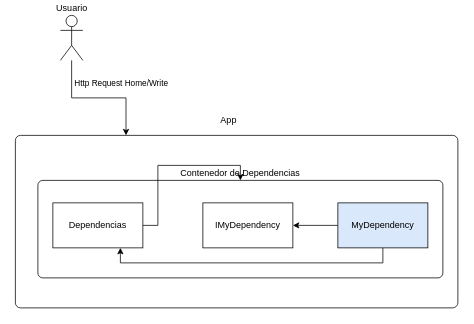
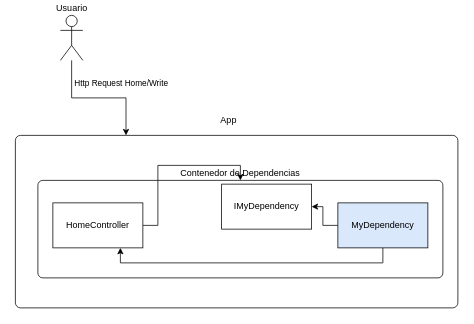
(98, 225) -> (98, 225)
(248, 225) -> (267, 207)
